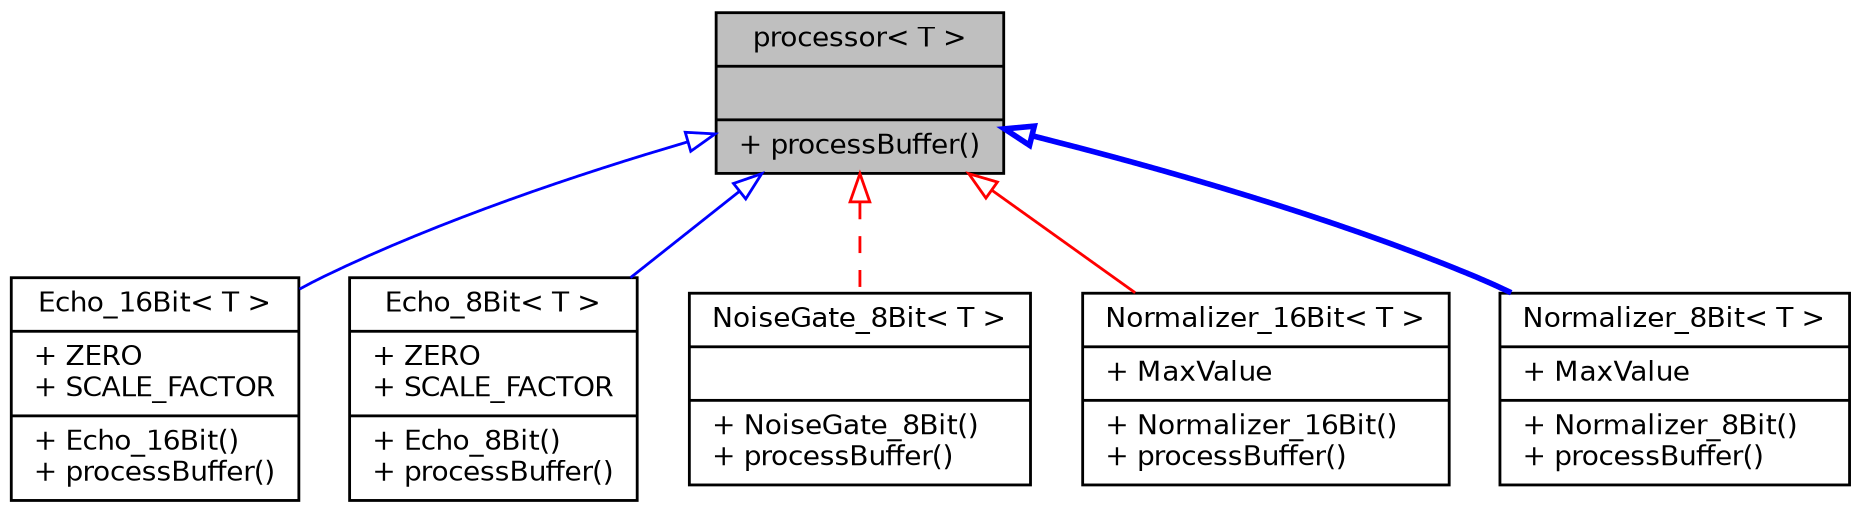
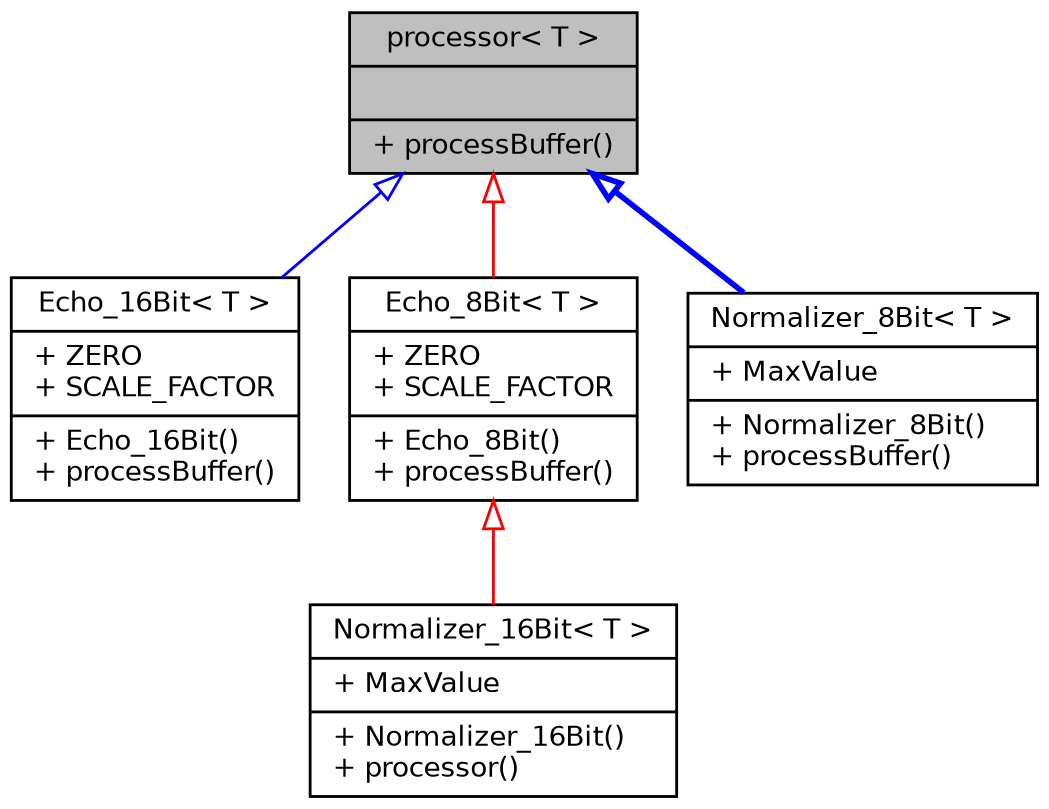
(685, 235) -> (493, 240)
(1064, 242) -> (493, 567)
(860, 389) -> none
(1226, 457) -> (427, 768)
